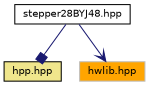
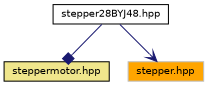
(33, 71) -> (57, 71)
(112, 71) -> (166, 71)
